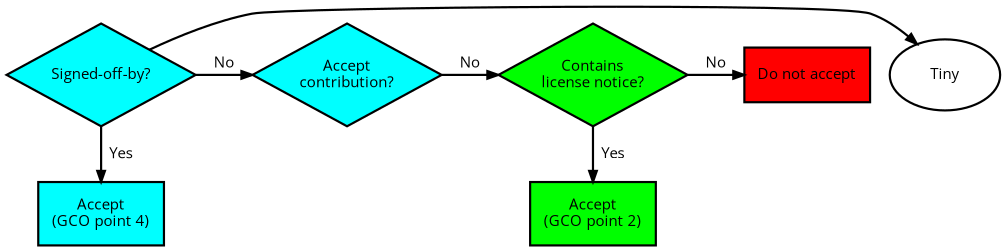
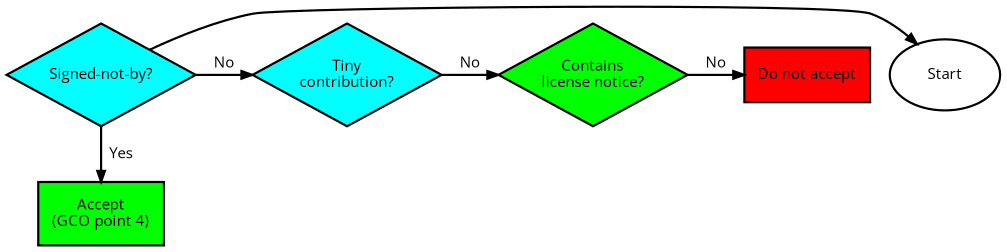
(101, 75) -> (101, 75)
(347, 75) -> (347, 75)
(945, 75) -> (945, 75)
(101, 214) -> (101, 214)
(593, 214) -> none
